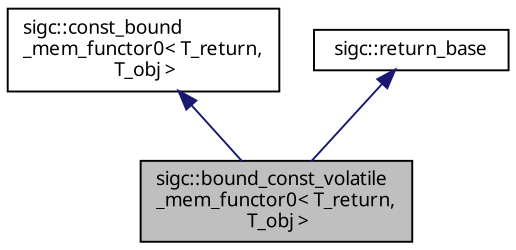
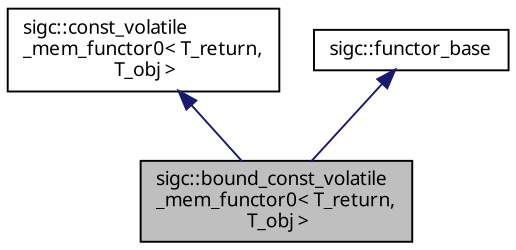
(144, 50) -> (144, 50)
(411, 50) -> (411, 50)
